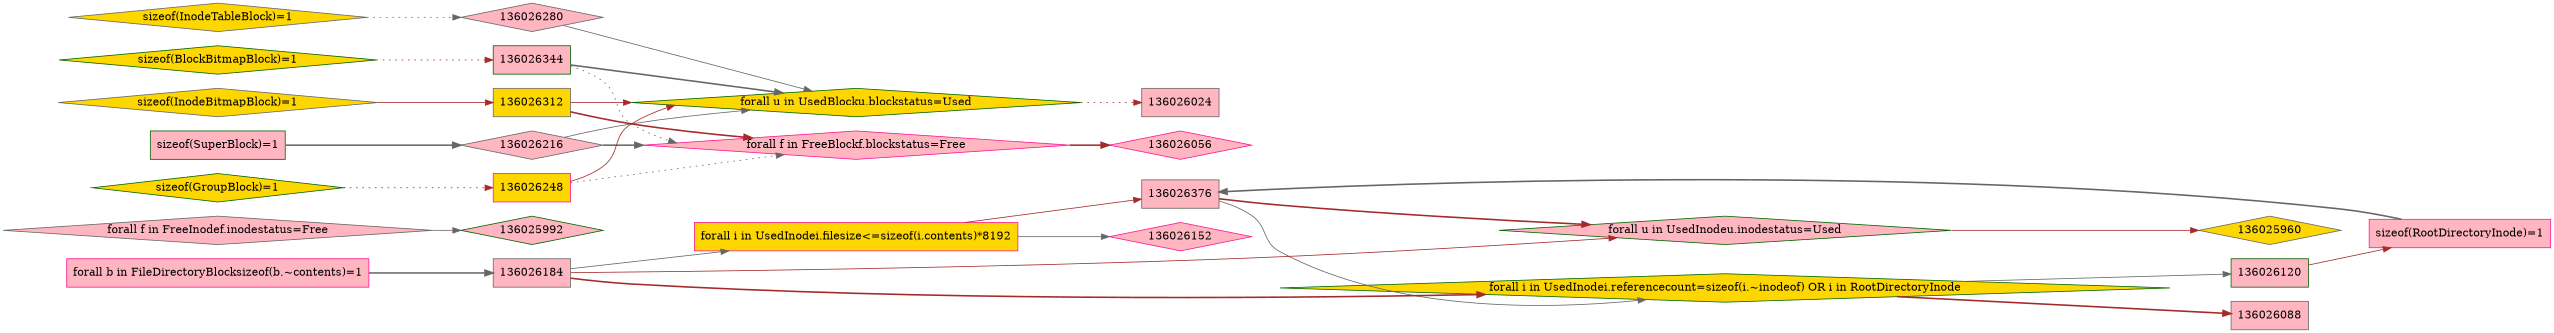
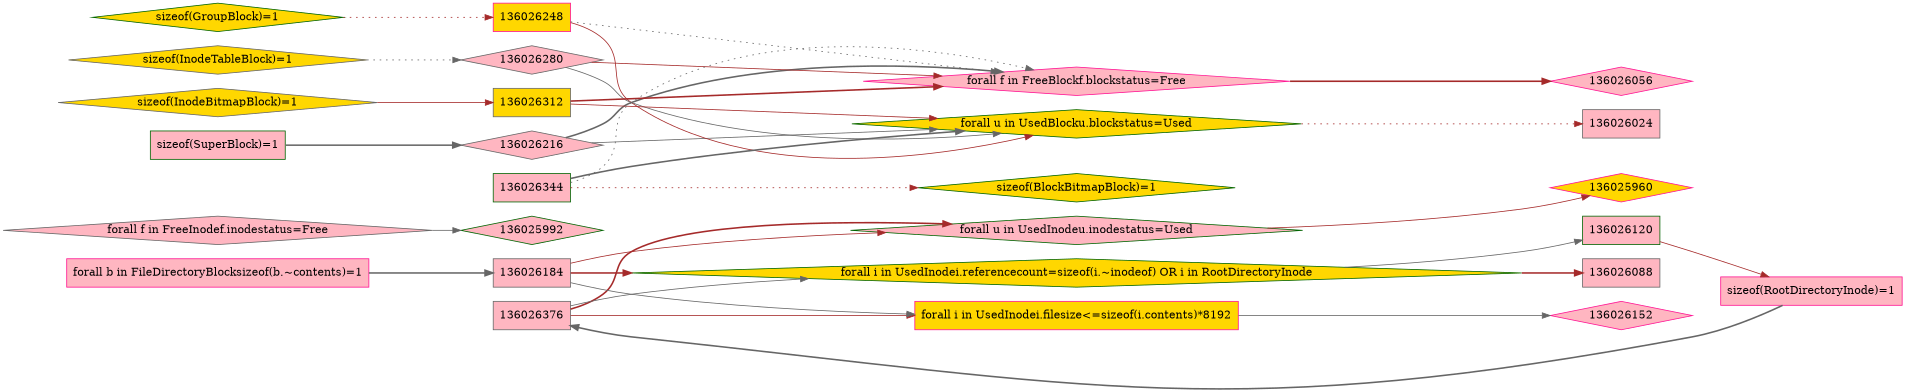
(431, 60) -> (740, 188)
none -> (754, 69)
(1049, 211) -> (739, 316)
(2270, 230) -> (1621, 188)
